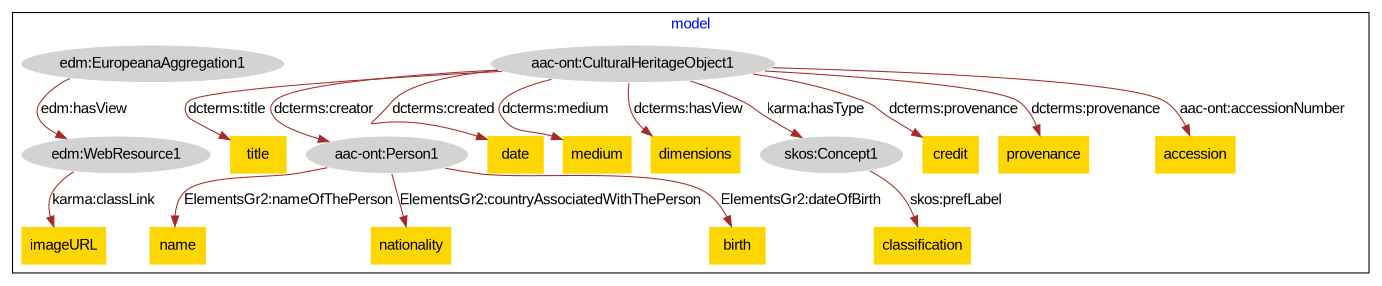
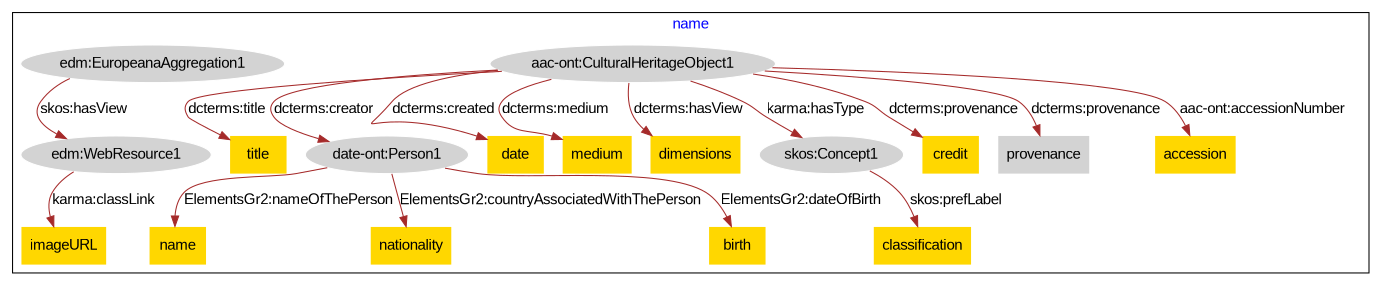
(691, 25) -> (691, 25)
(84, 109) -> (84, 109)
(387, 155) -> (387, 155)
(1044, 155) -> (1044, 155)
